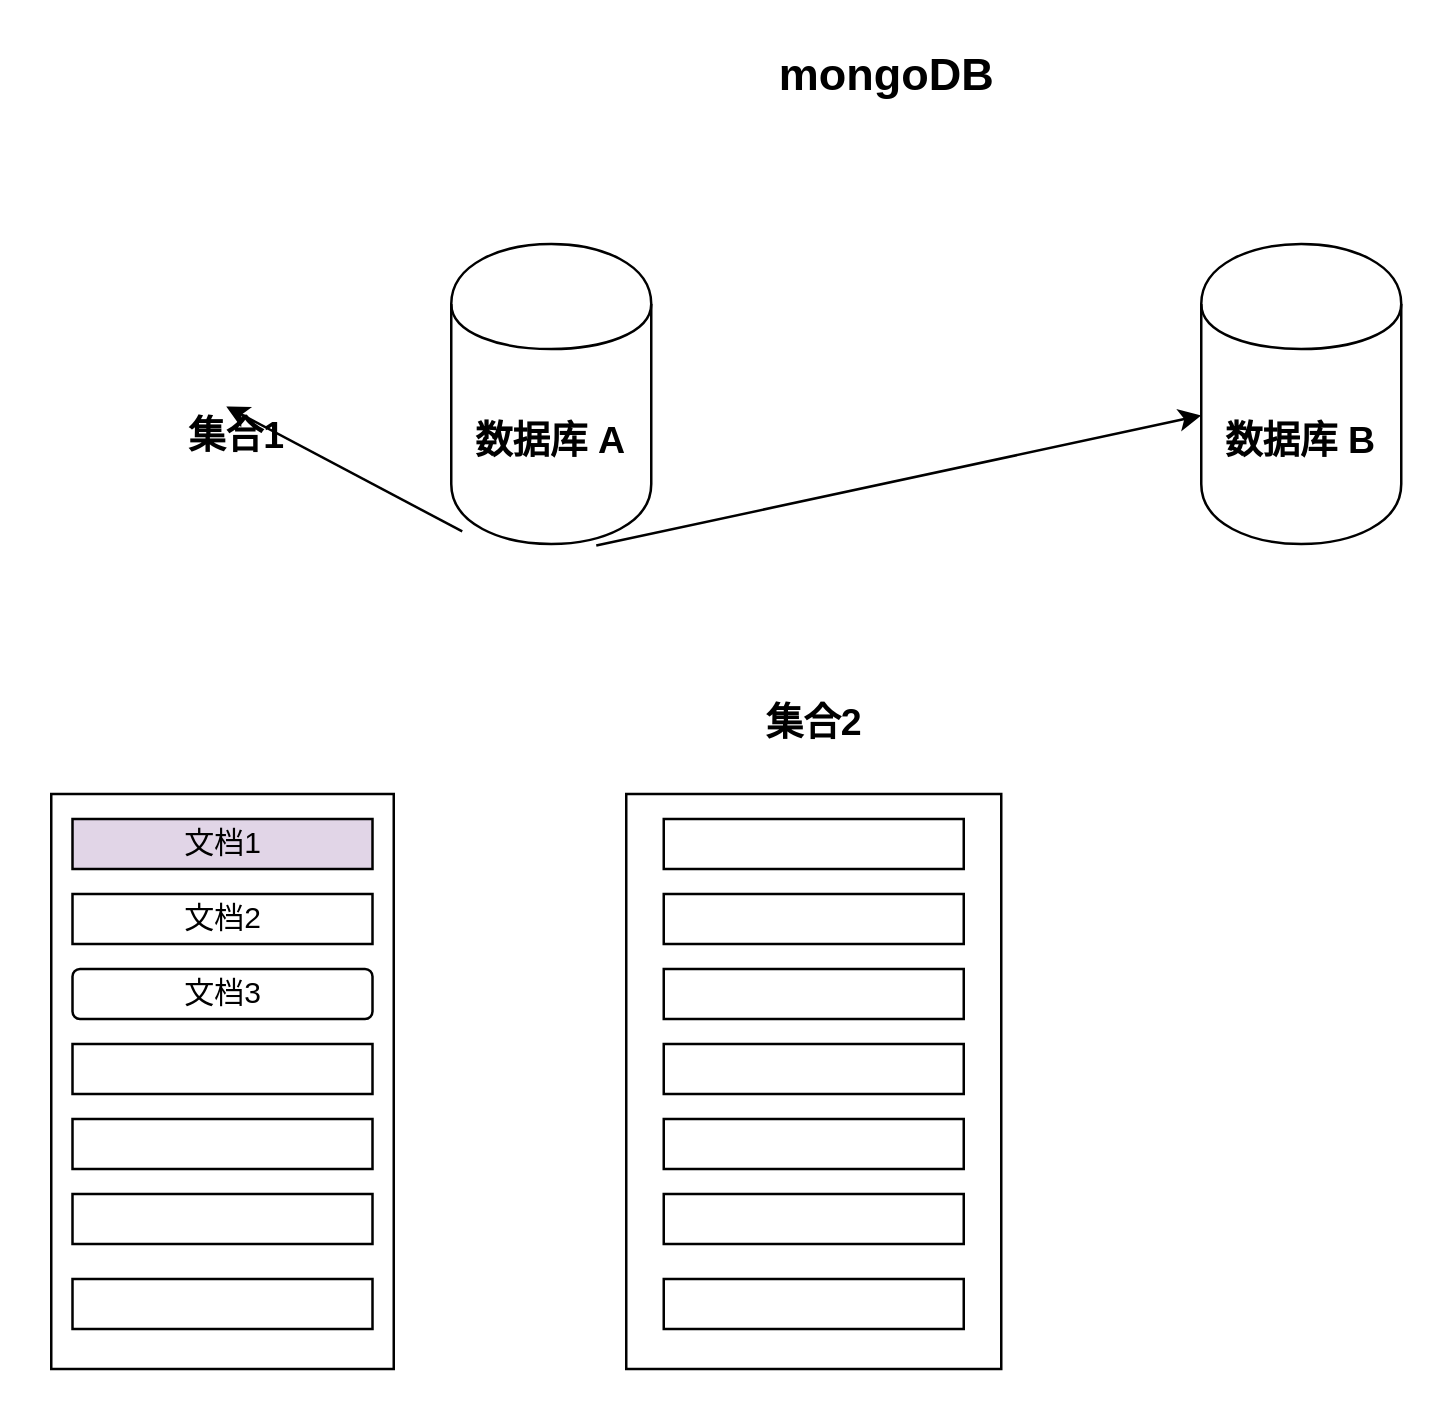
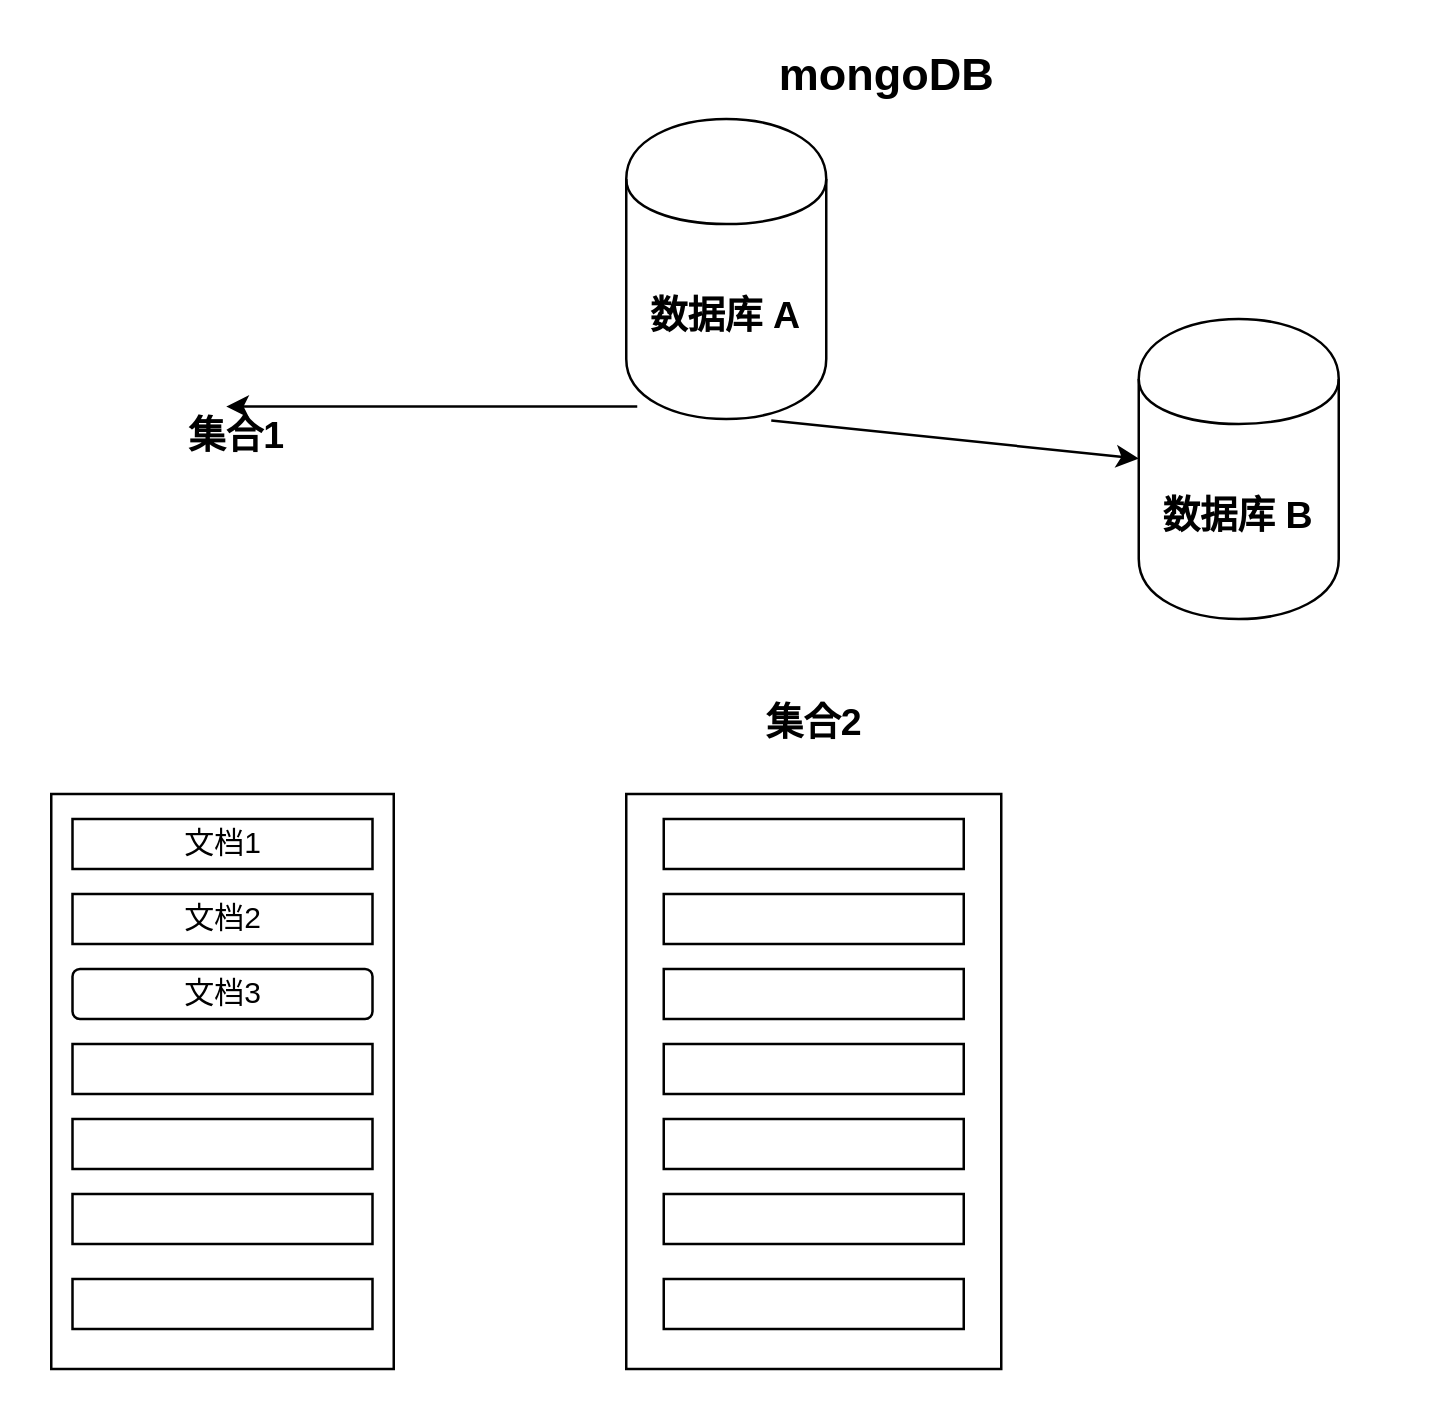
(551, 394) -> (726, 269)
(1301, 394) -> (1239, 469)
(223, 844) -> (223, 844)
